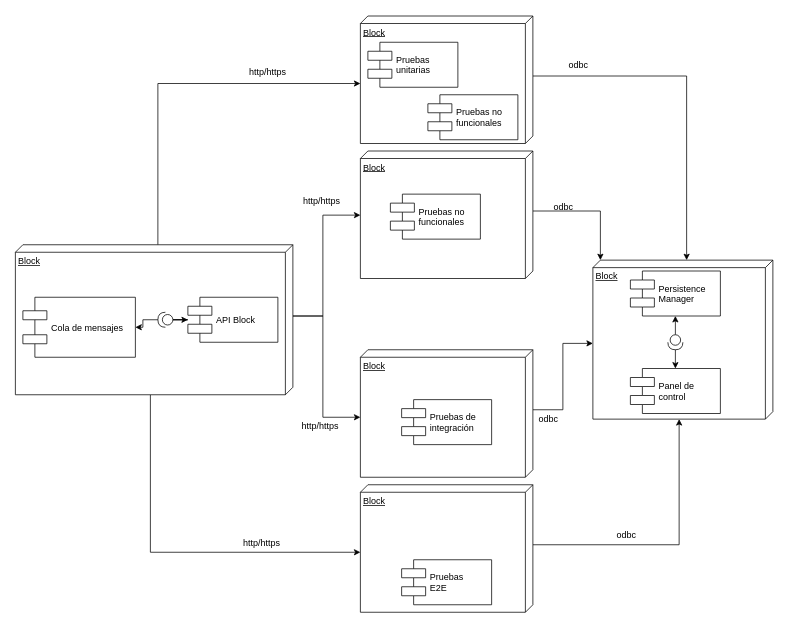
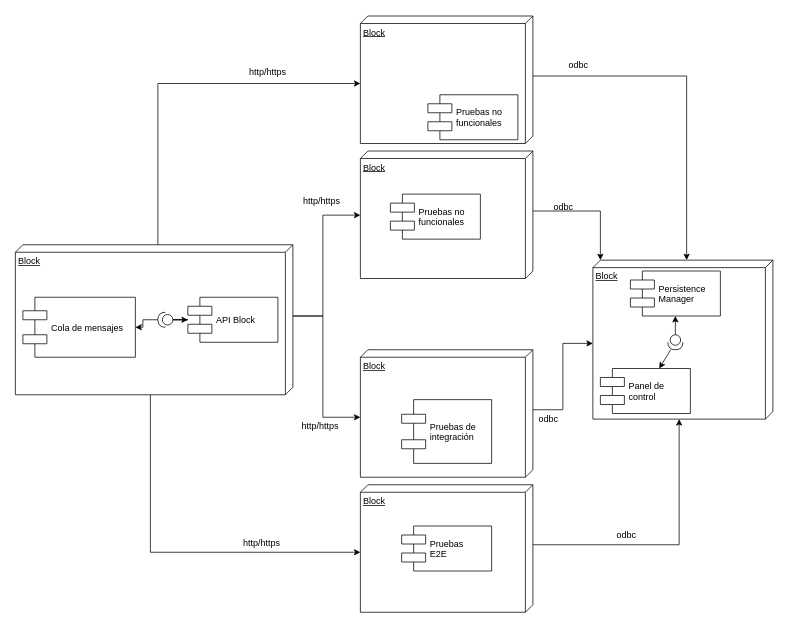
(413, 65) -> none
(675, 391) -> (645, 391)
(447, 422) -> (447, 431)
(447, 582) -> (447, 548)
